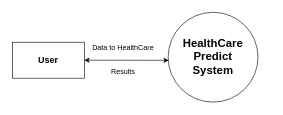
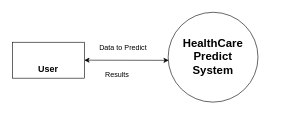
(123, 48) -> (123, 48)
(48, 60) -> (48, 69)
(123, 72) -> (117, 75)
